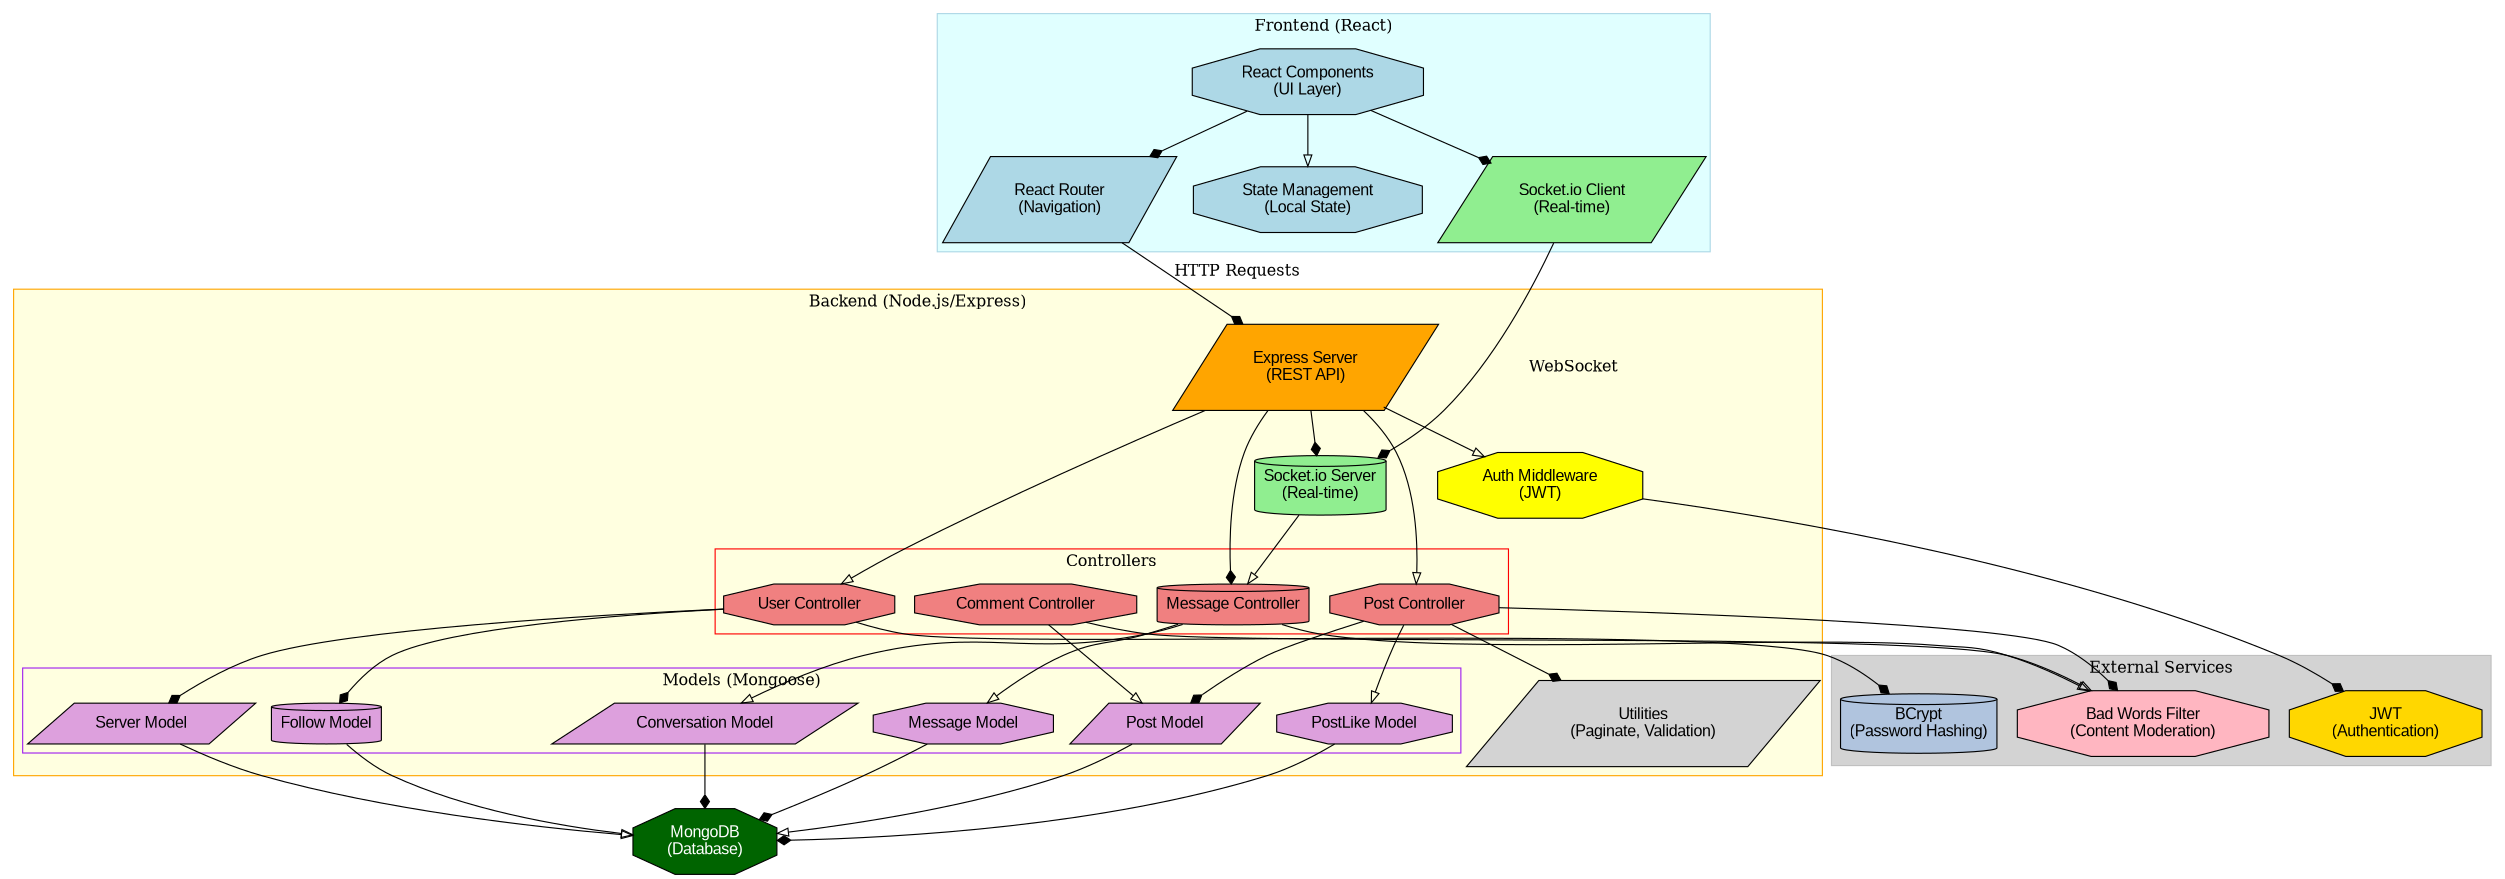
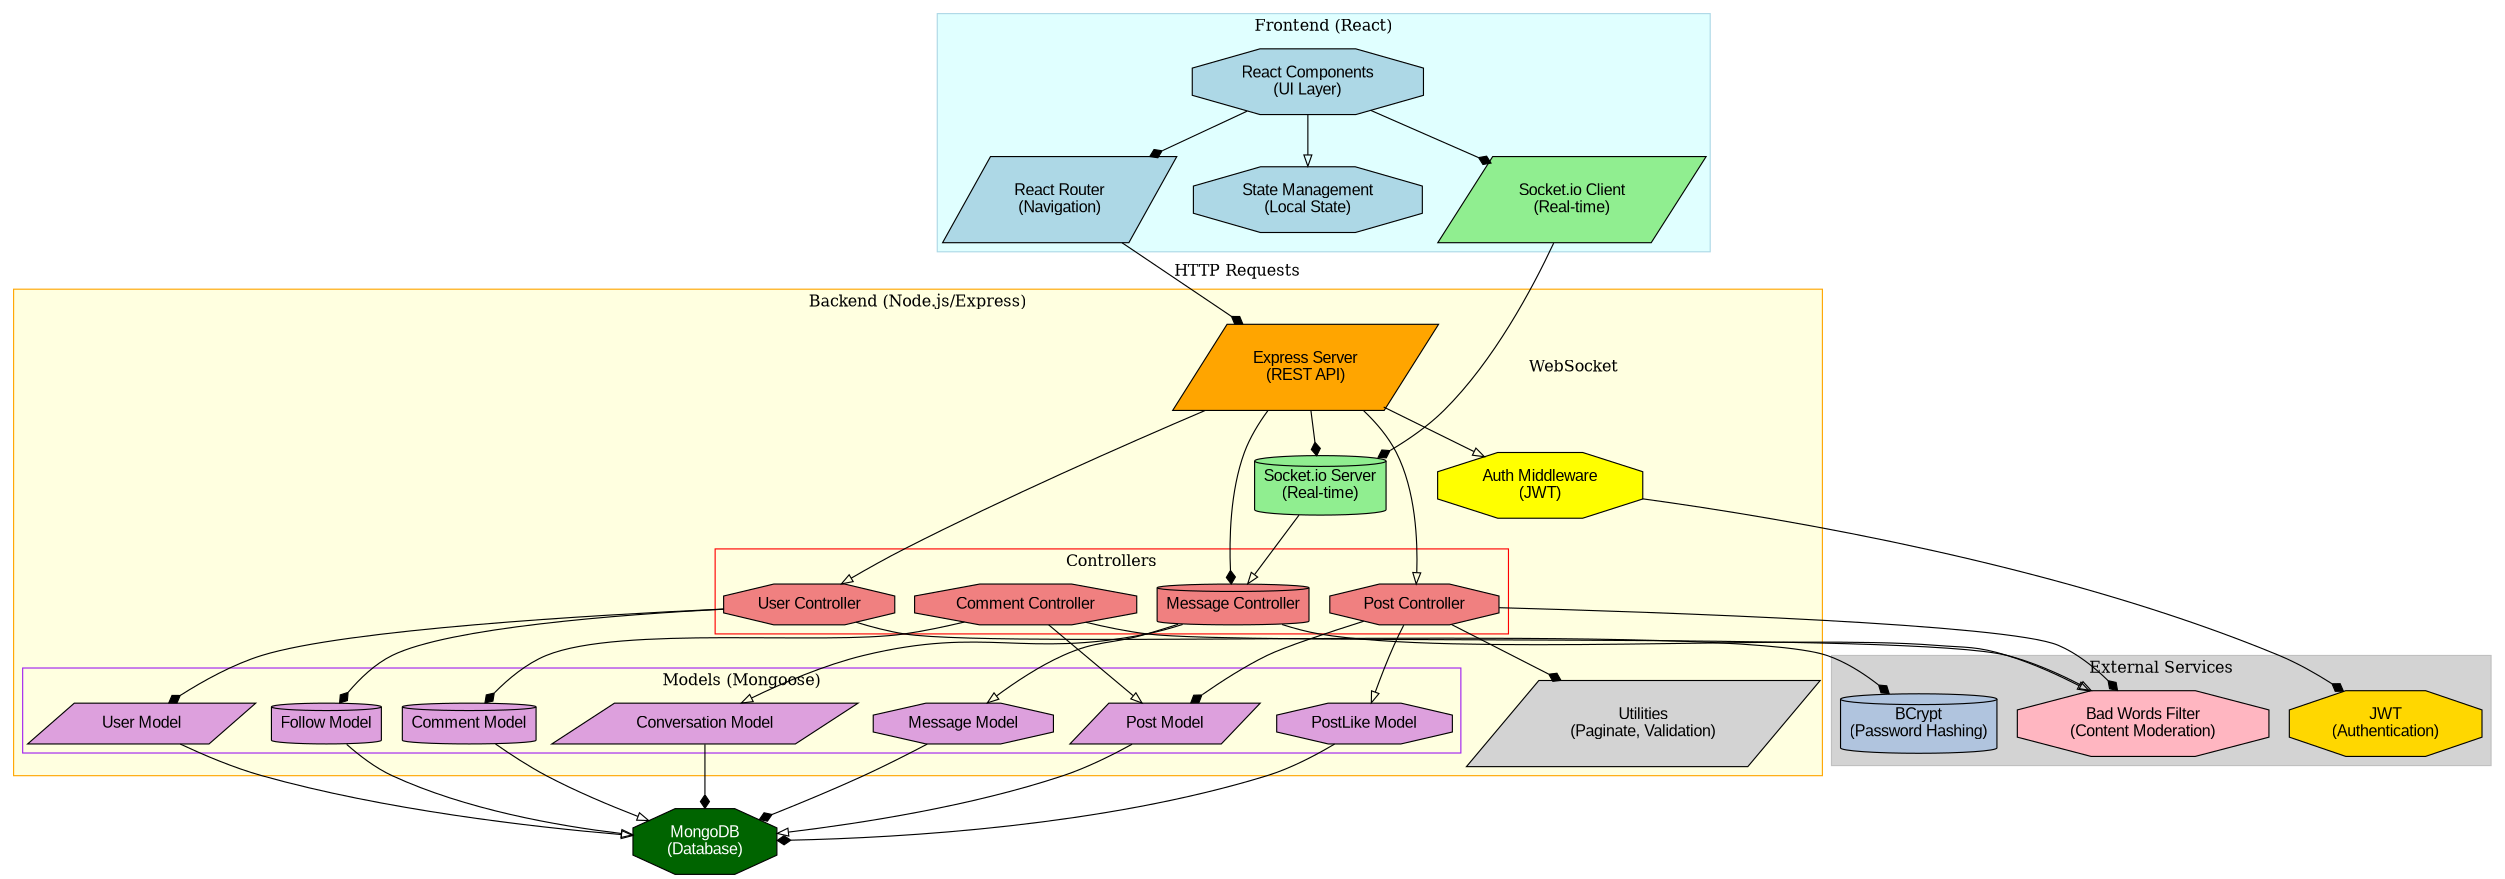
(142, 724) -> (142, 724)
none -> (469, 724)
